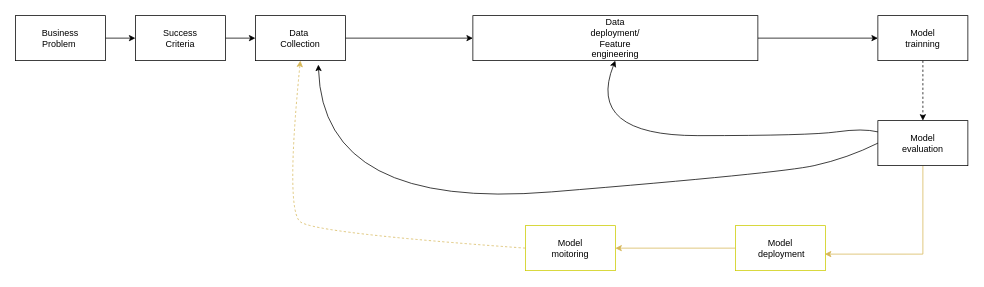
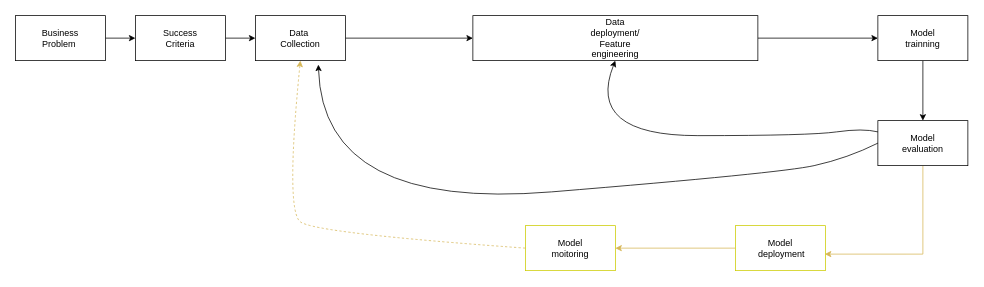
(923, 88) -> (923, 88)
